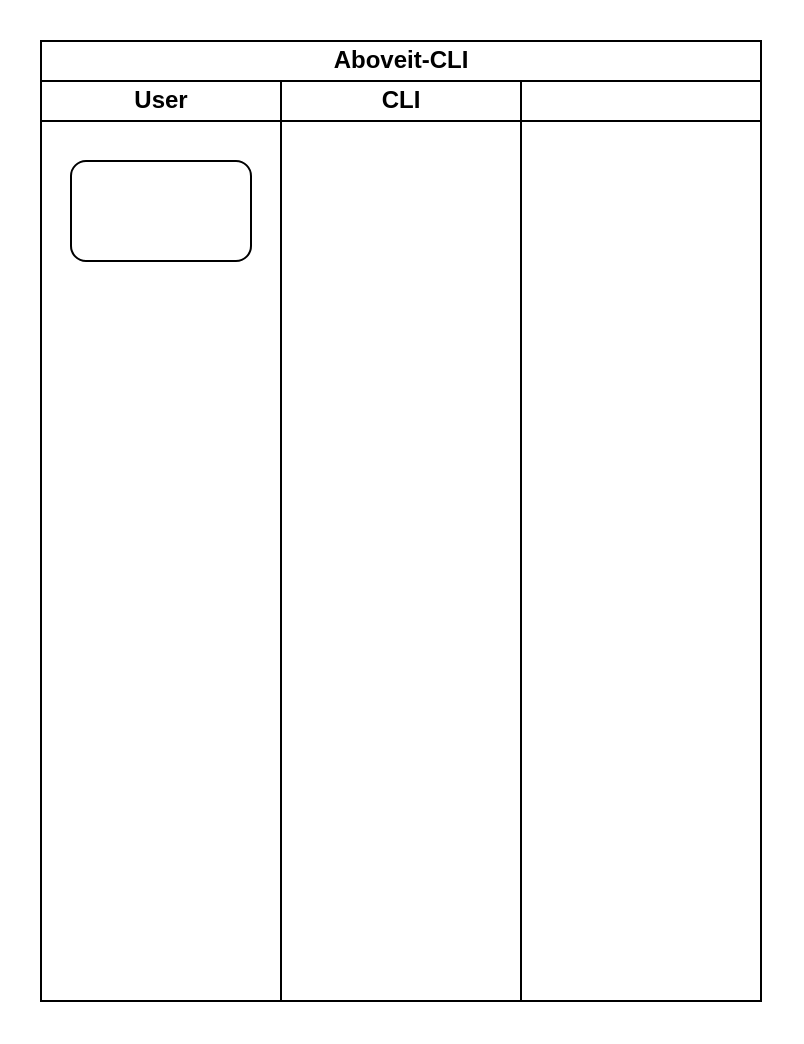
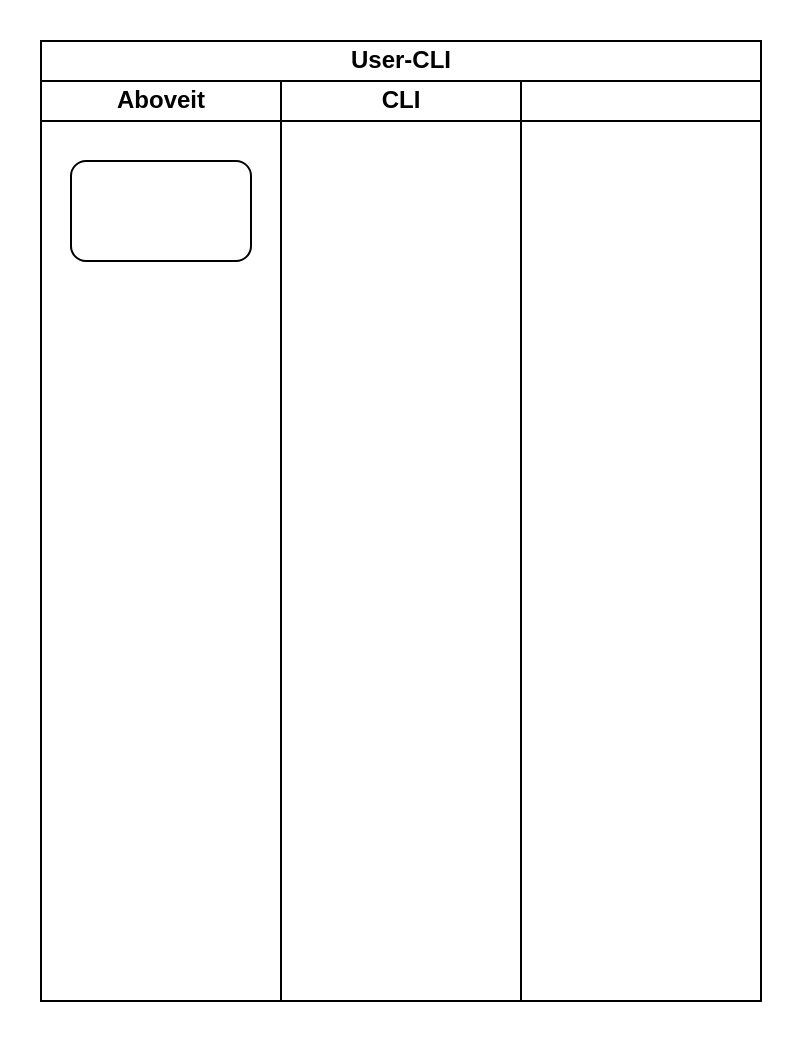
(402, 61) -> (402, 61)
(162, 101) -> (162, 101)
